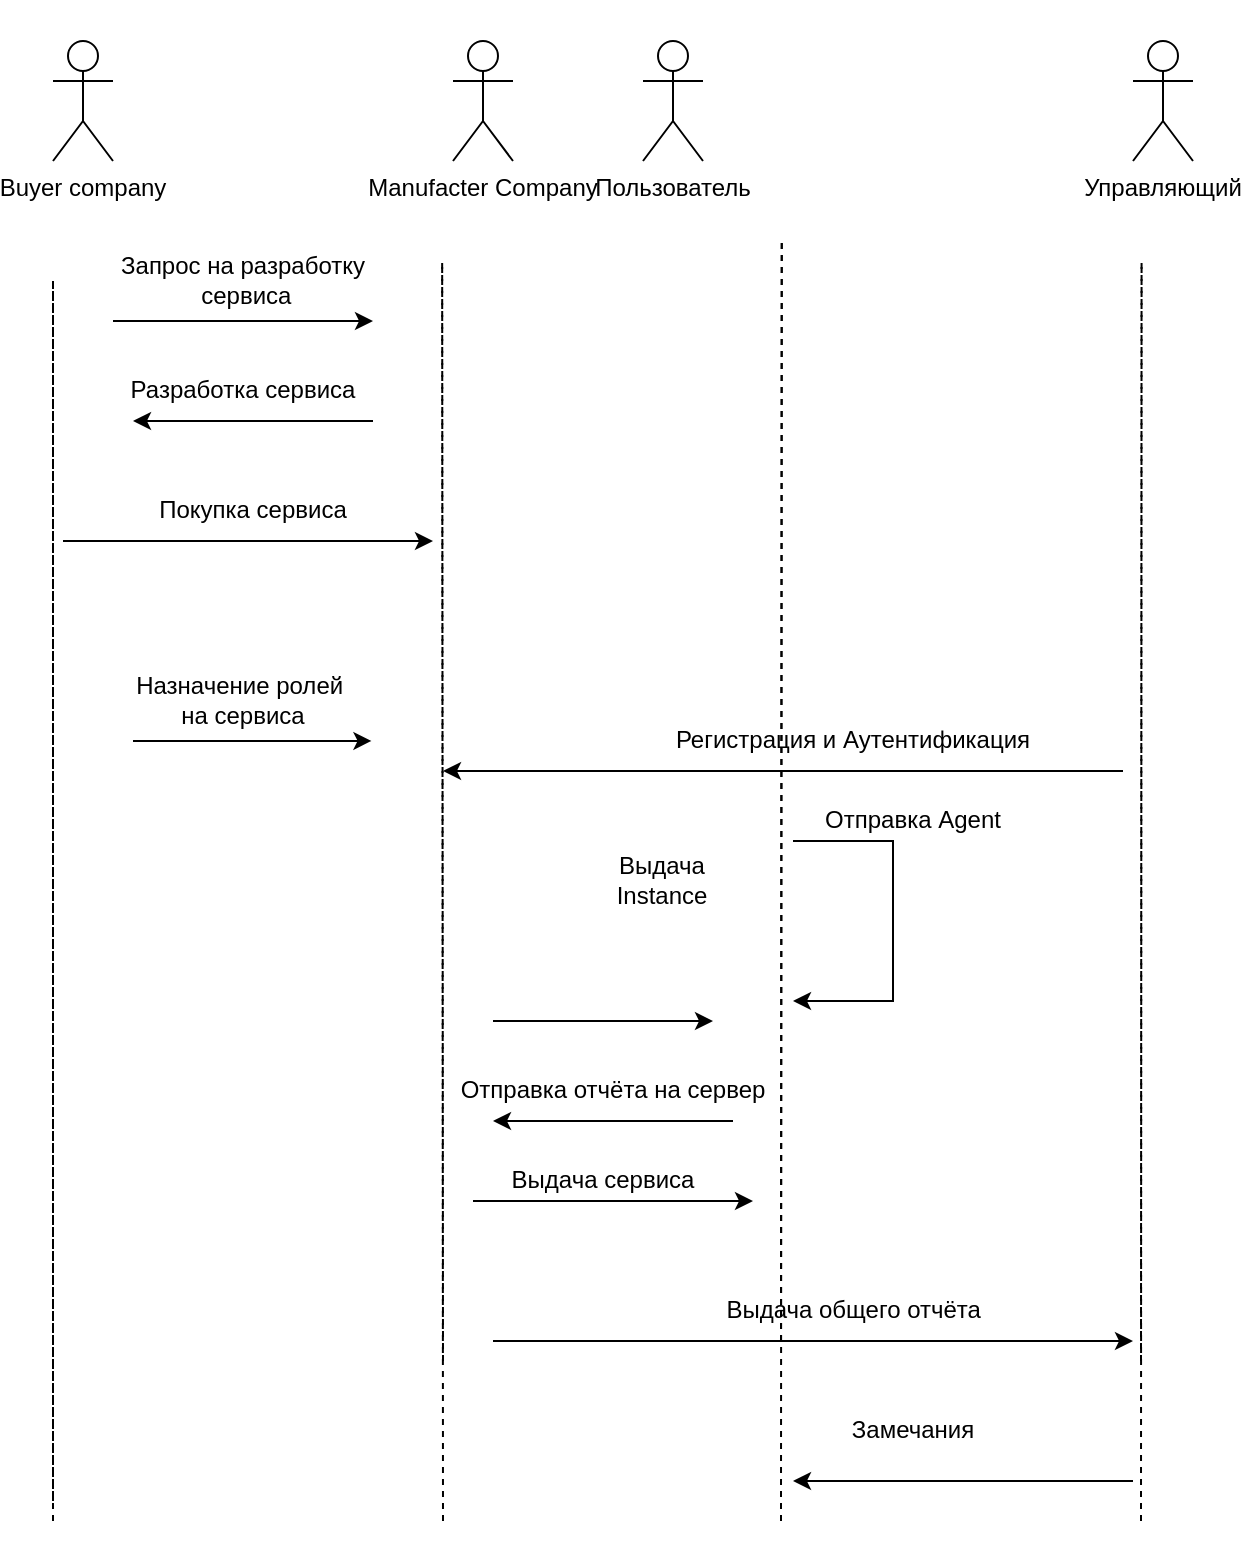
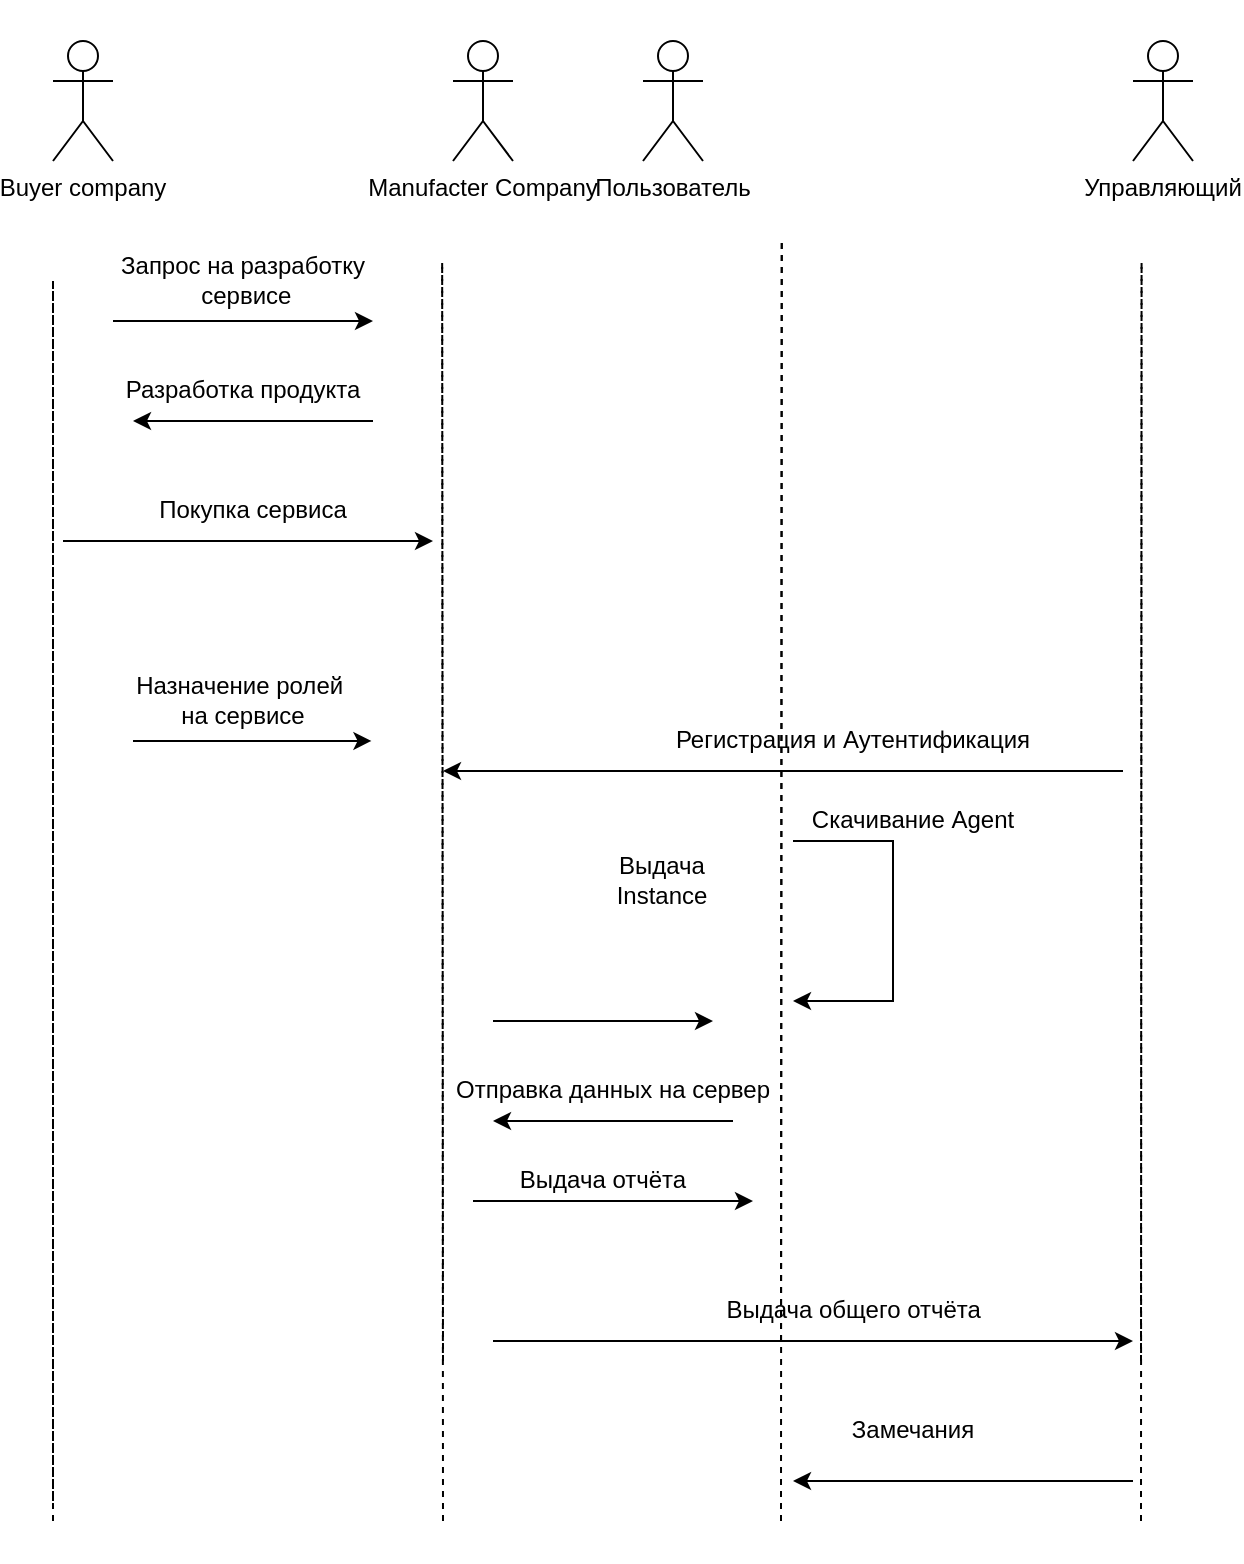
(244, 281) -> (244, 281)
(244, 391) -> (244, 391)
(244, 701) -> (244, 701)
(914, 821) -> (914, 821)
(614, 1091) -> (614, 1091)
(604, 1181) -> (604, 1181)
